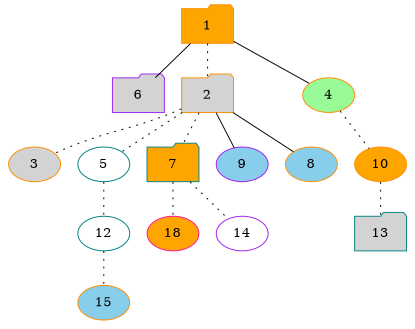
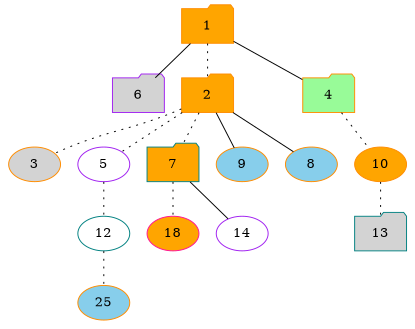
(208, 95) -> (208, 95)
(329, 95) -> (329, 95)
(104, 164) -> (104, 164)
(242, 164) -> (242, 164)
(209, 200) -> (209, 200)
(104, 303) -> (104, 303)
